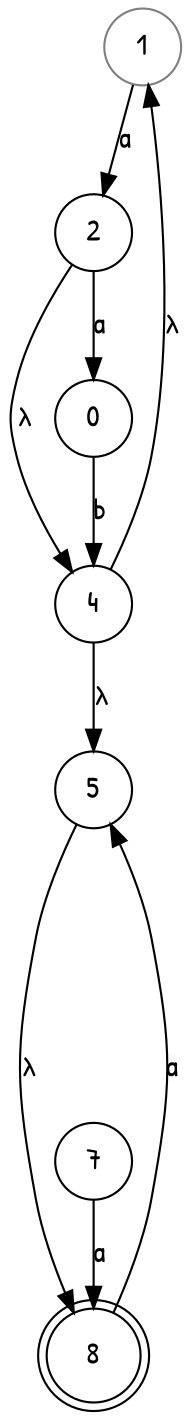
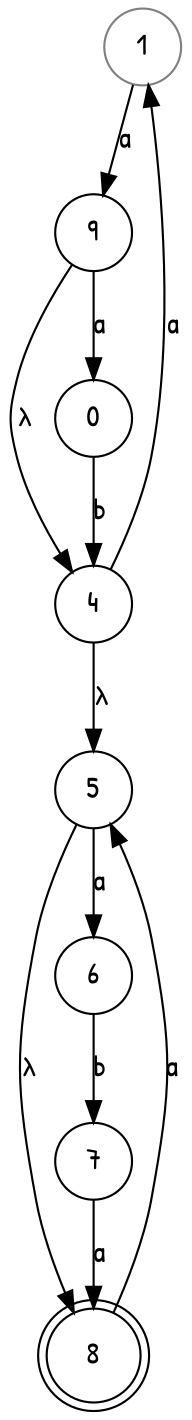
(94, 233) -> (94, 233)
(174, 326) -> (174, 326)
none -> (94, 976)
